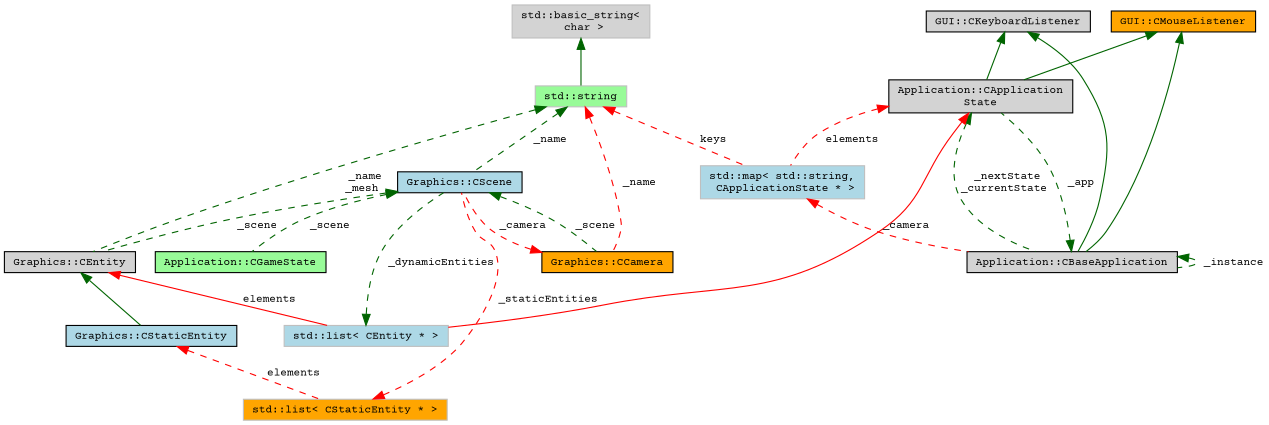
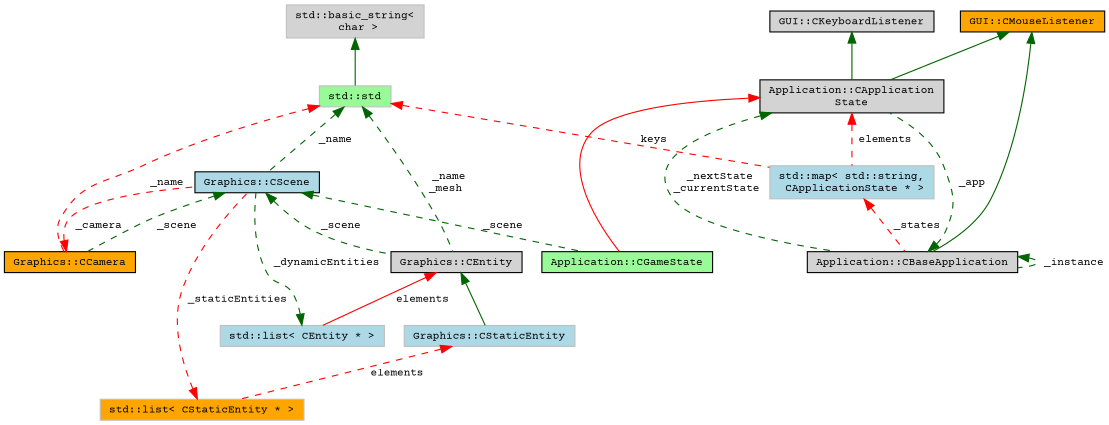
(581, 96) -> (355, 96)
(1106, 134) -> none
(903, 225) -> (914, 225)
(738, 287) -> (604, 123)
(151, 336) -> (490, 336)
